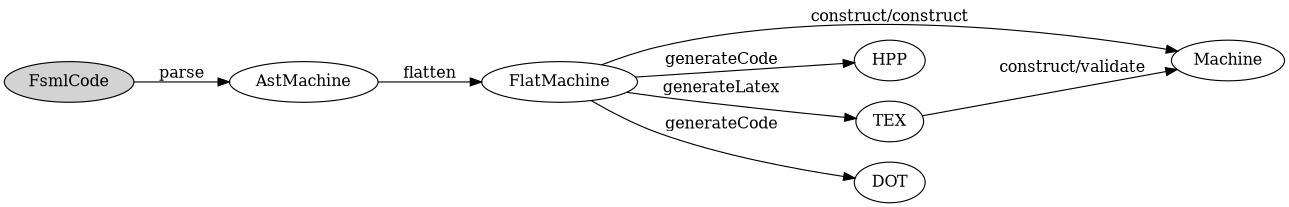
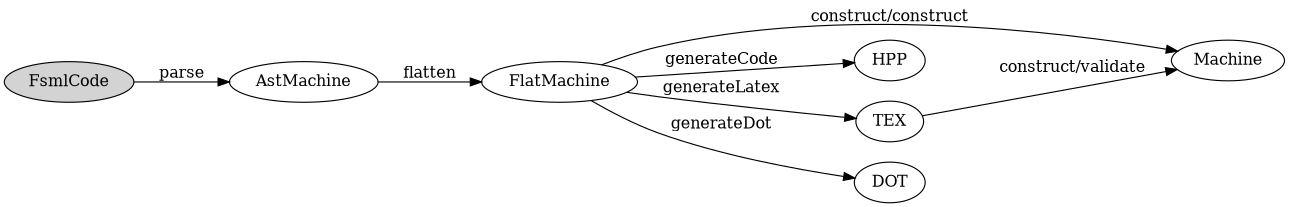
(722, 124) -> (722, 124)
